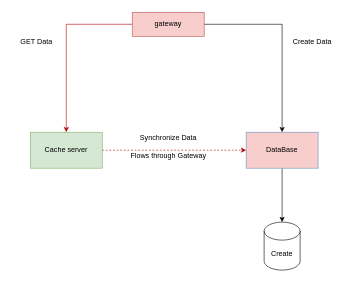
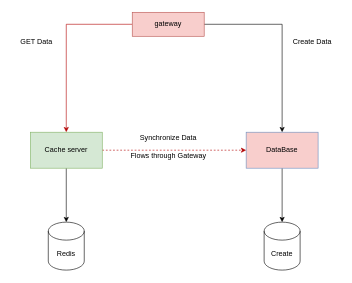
none -> (66, 216)
none -> (66, 246)
